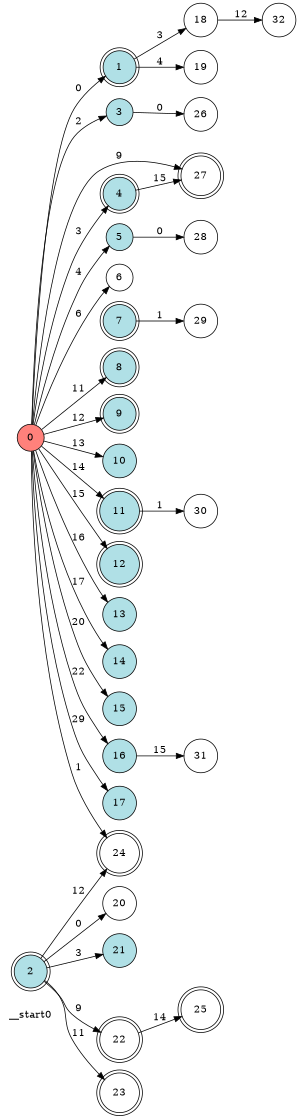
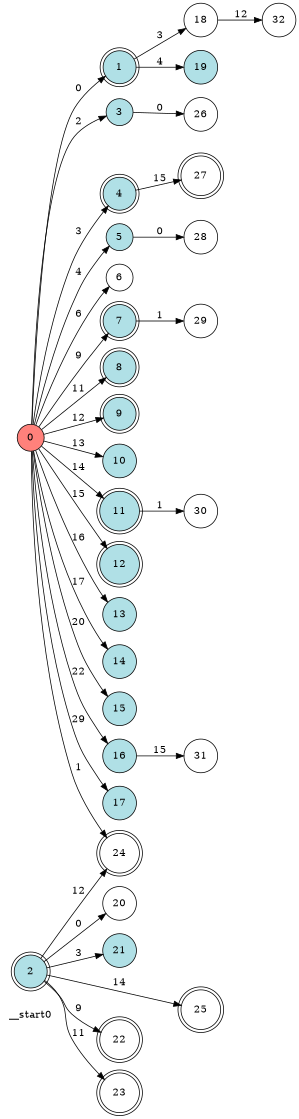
(201, 67) -> (201, 67)
(59, 254) -> (70, 382)
(157, 1026) -> (110, 989)
